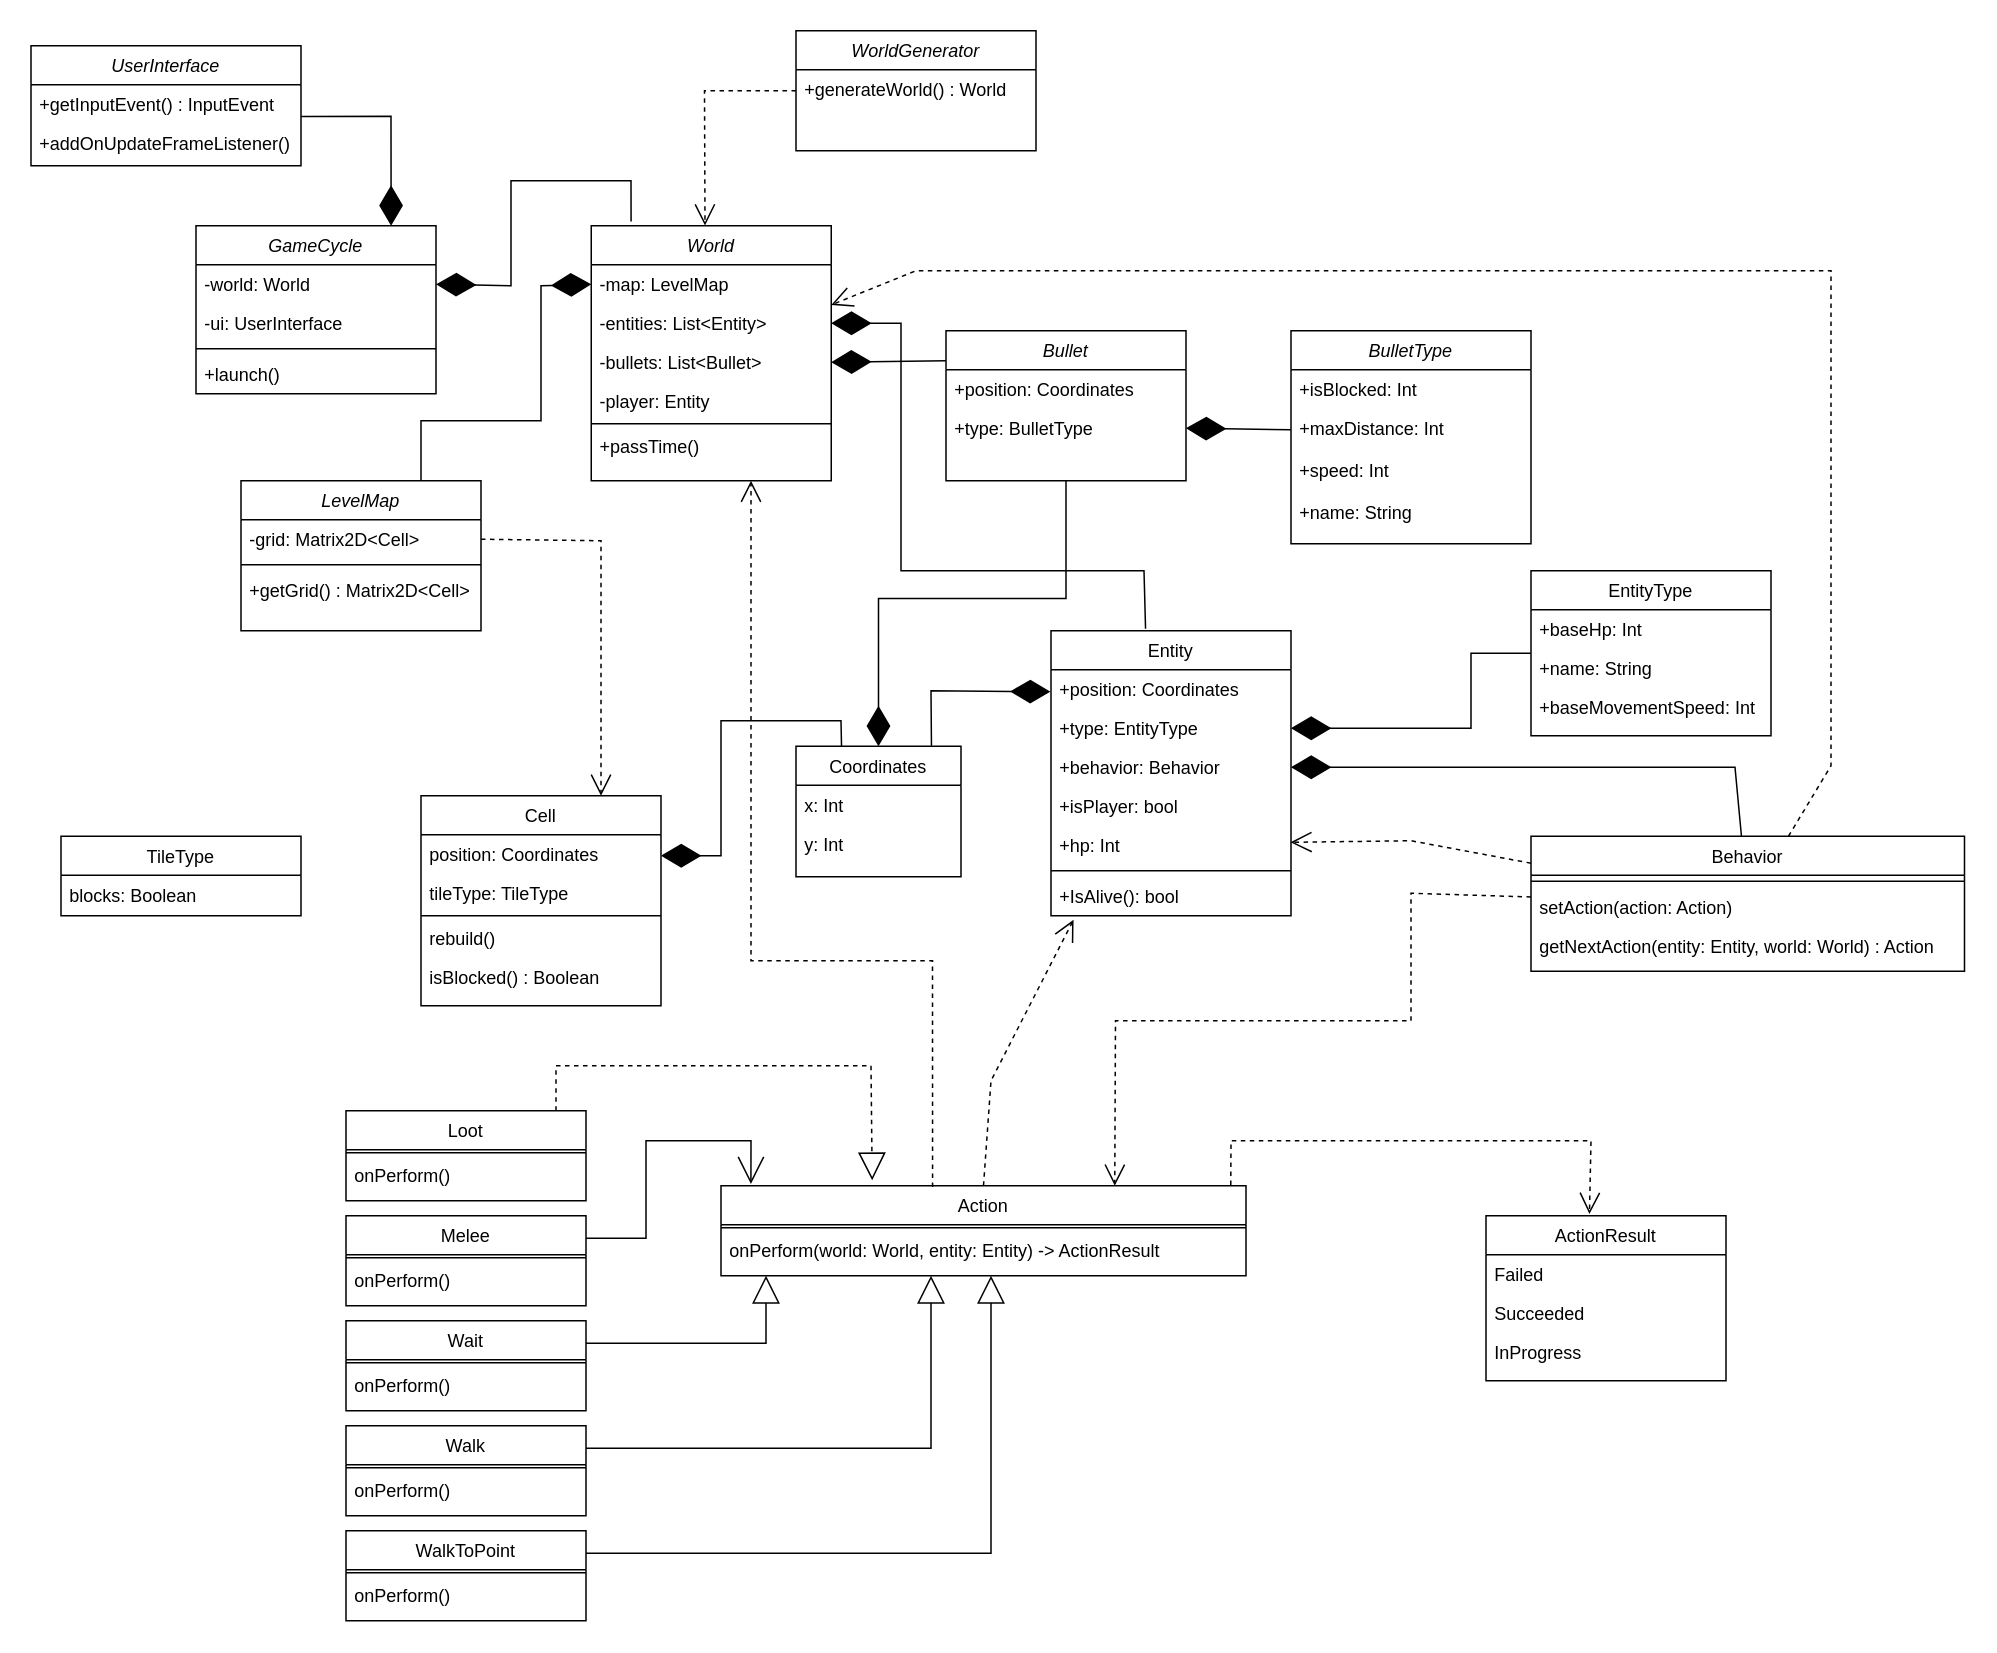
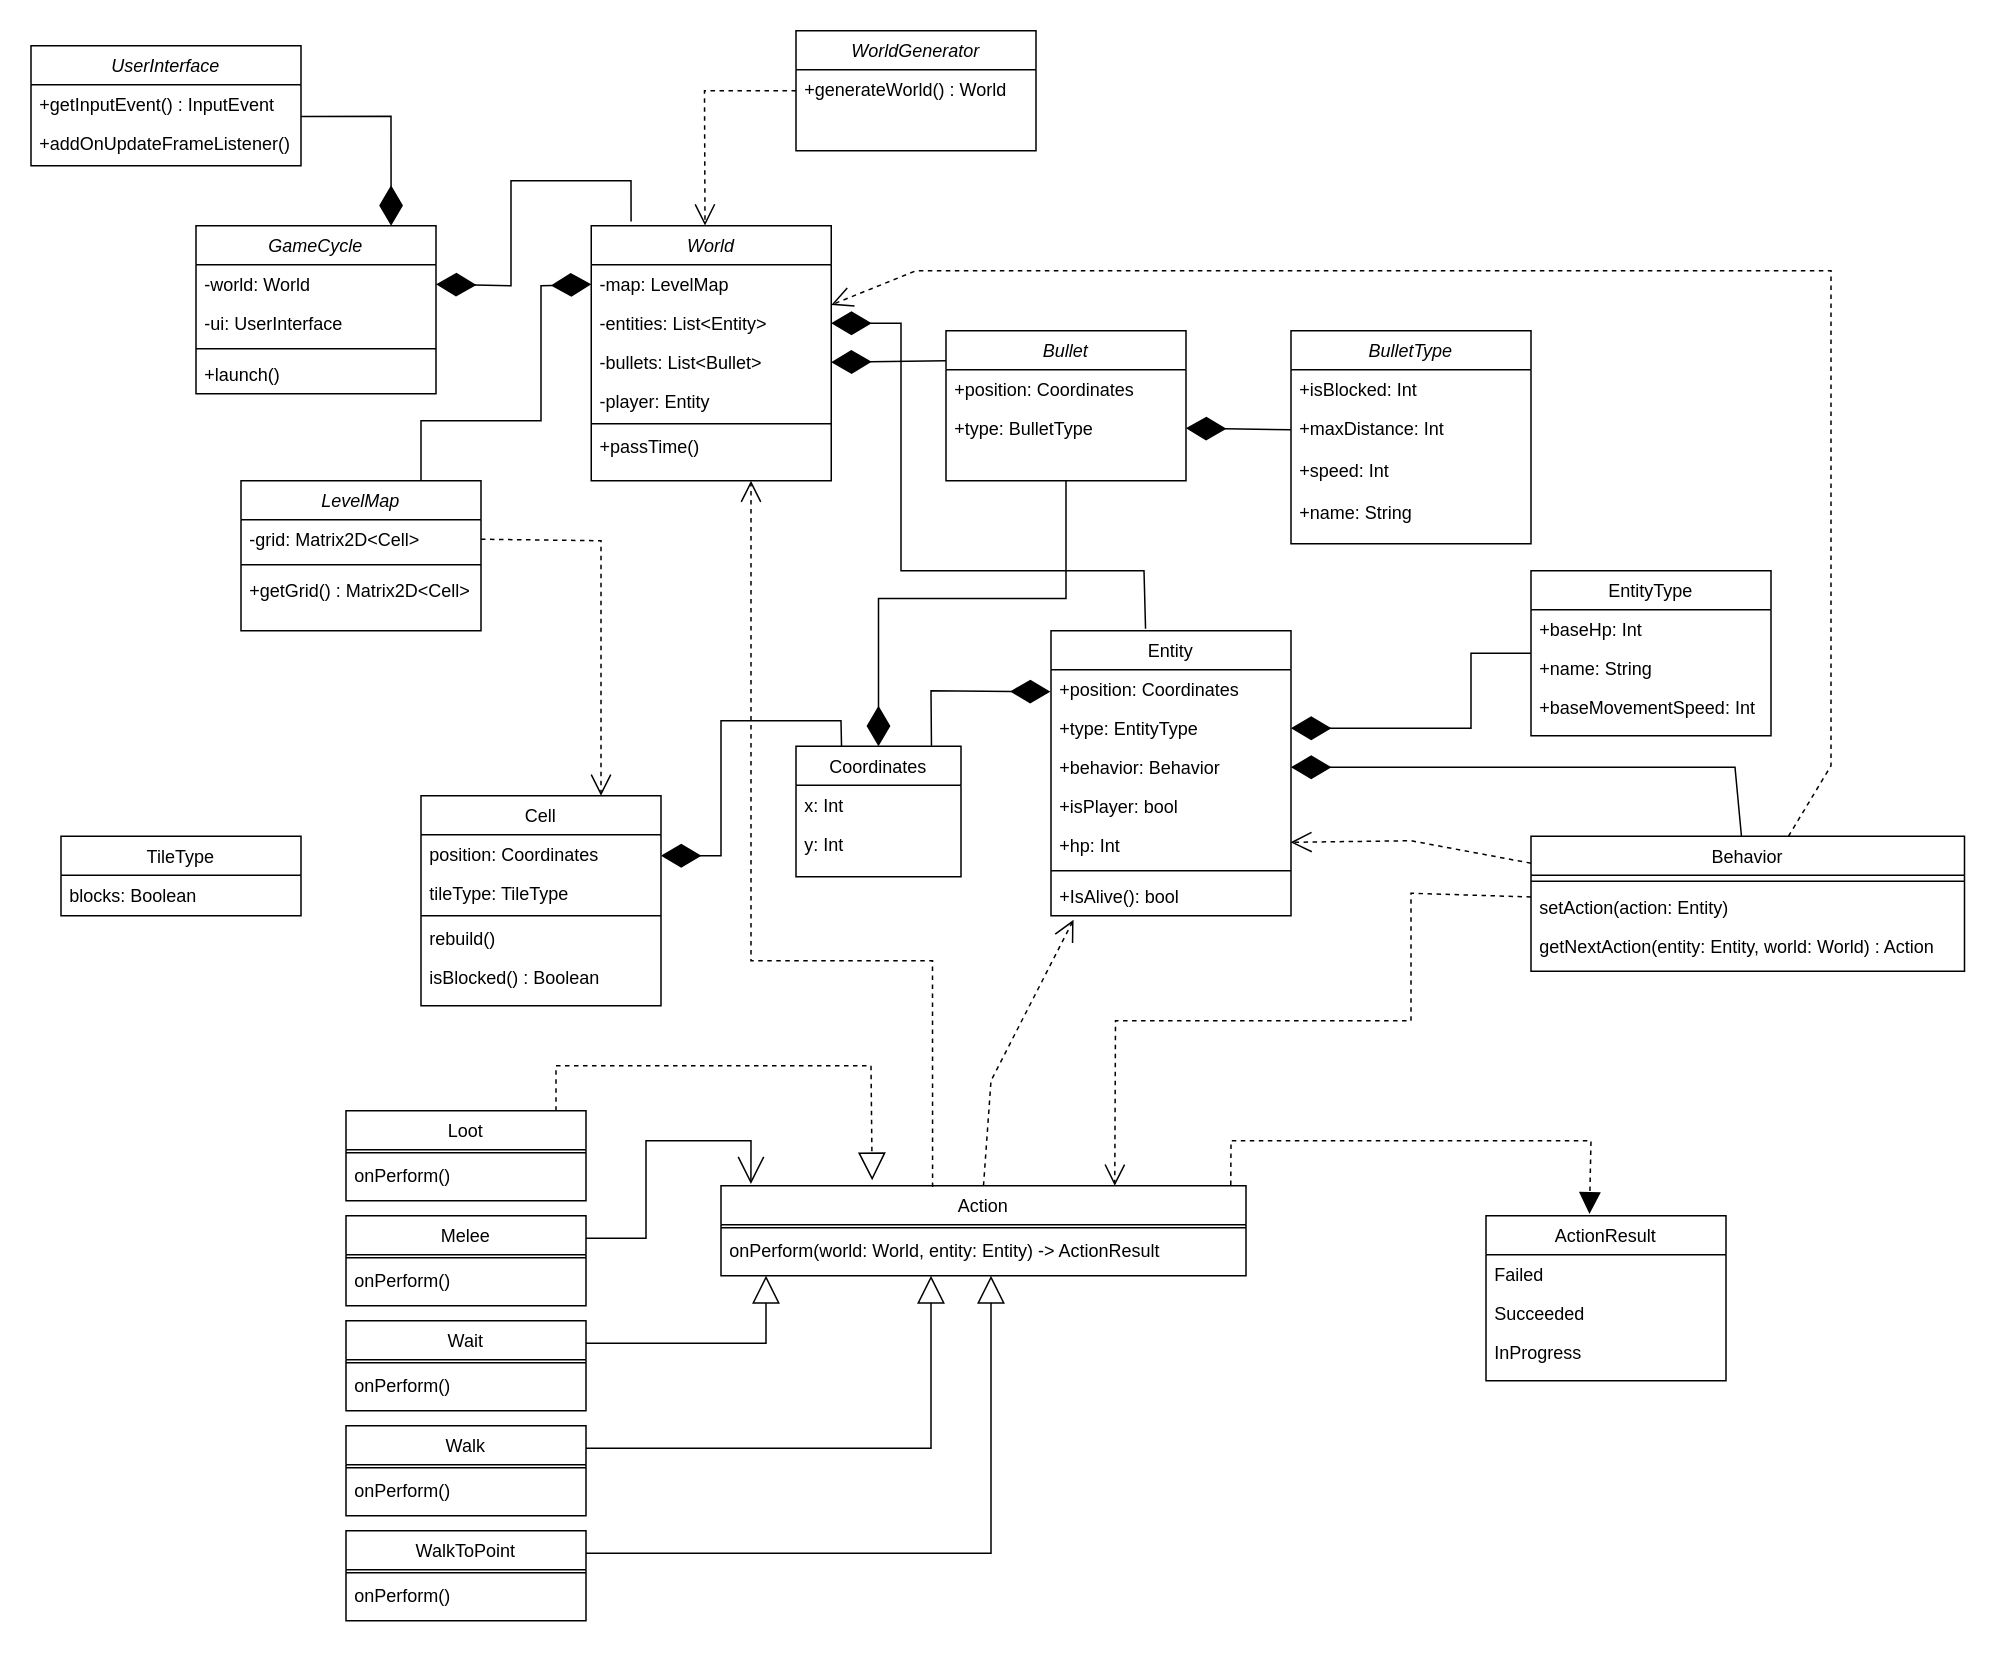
(1653, 908) -> (1653, 908)
(1589, 1200) -> (1590, 1191)
